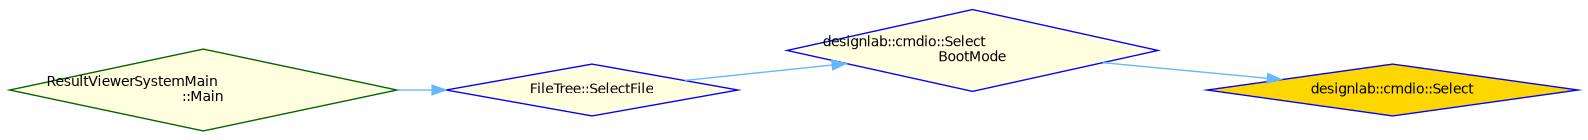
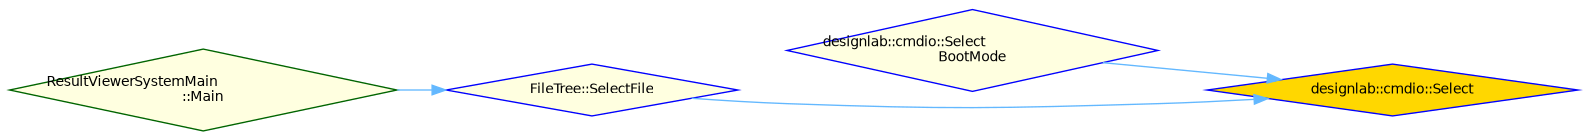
(758, 73) -> (973, 108)
